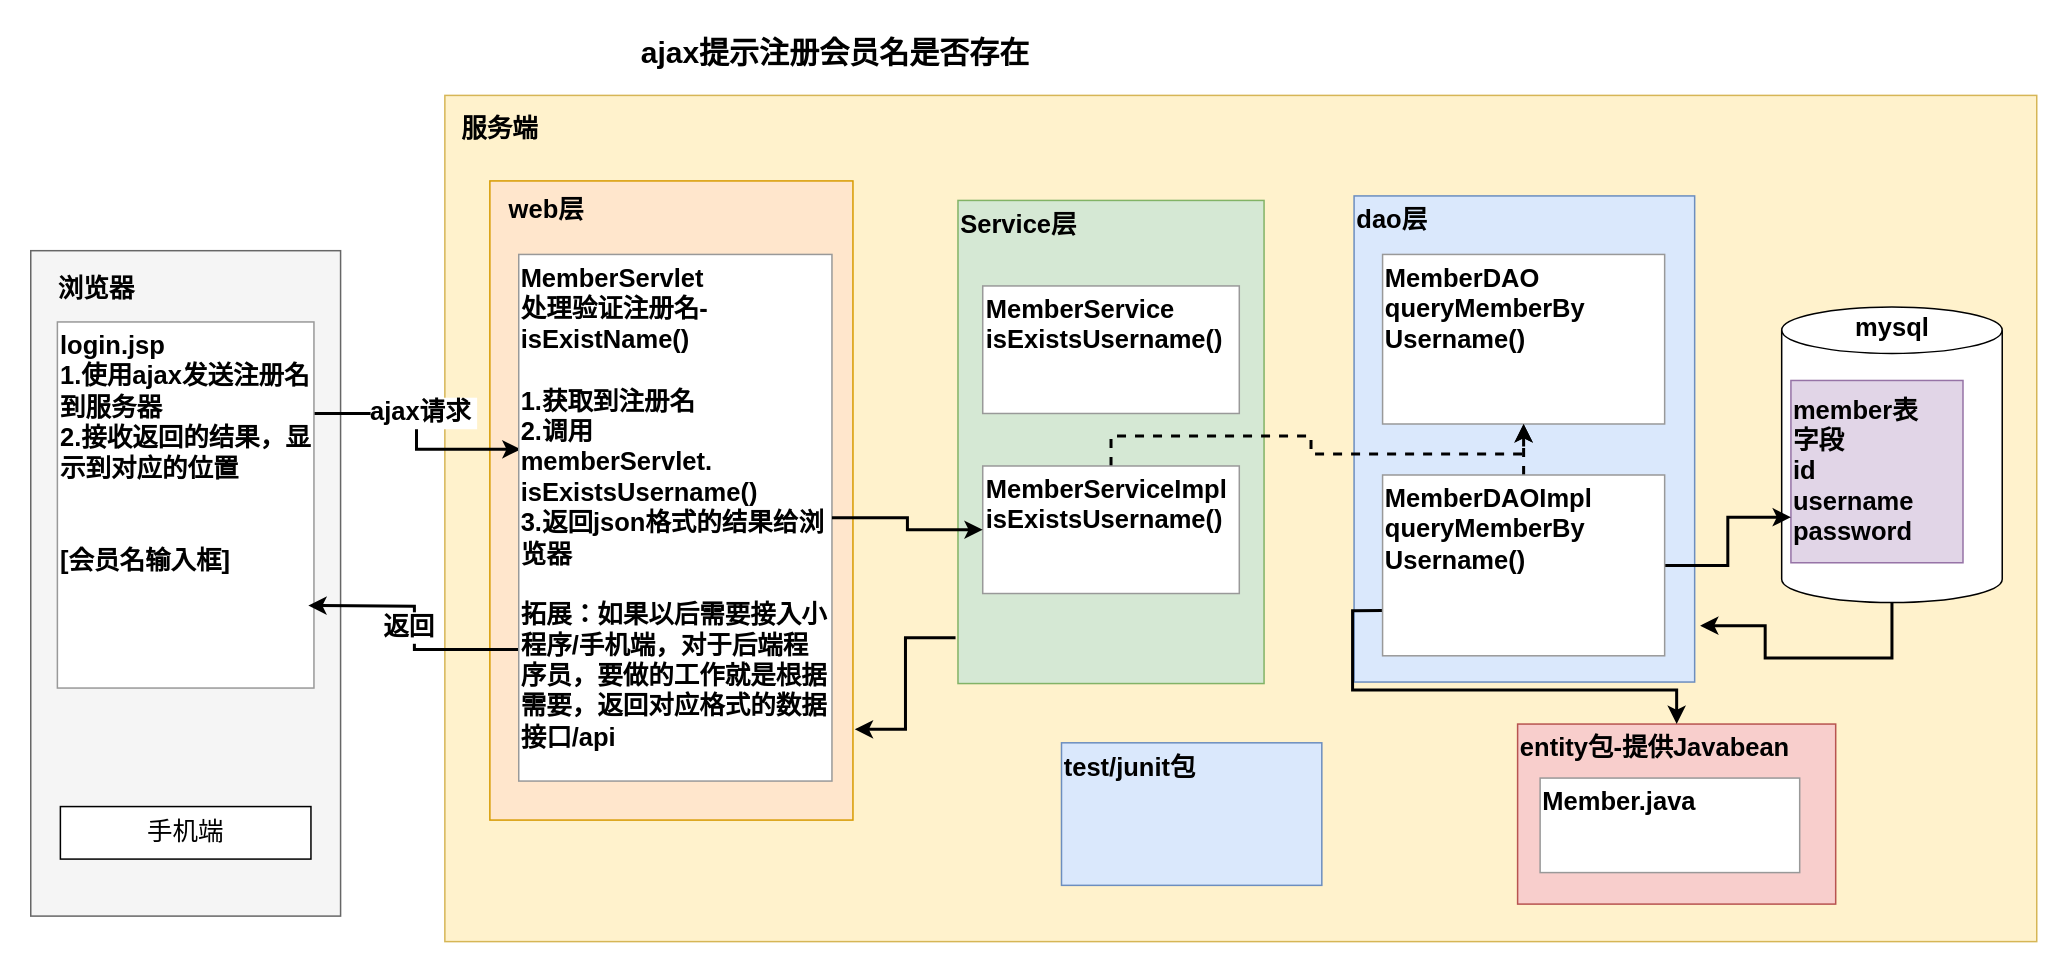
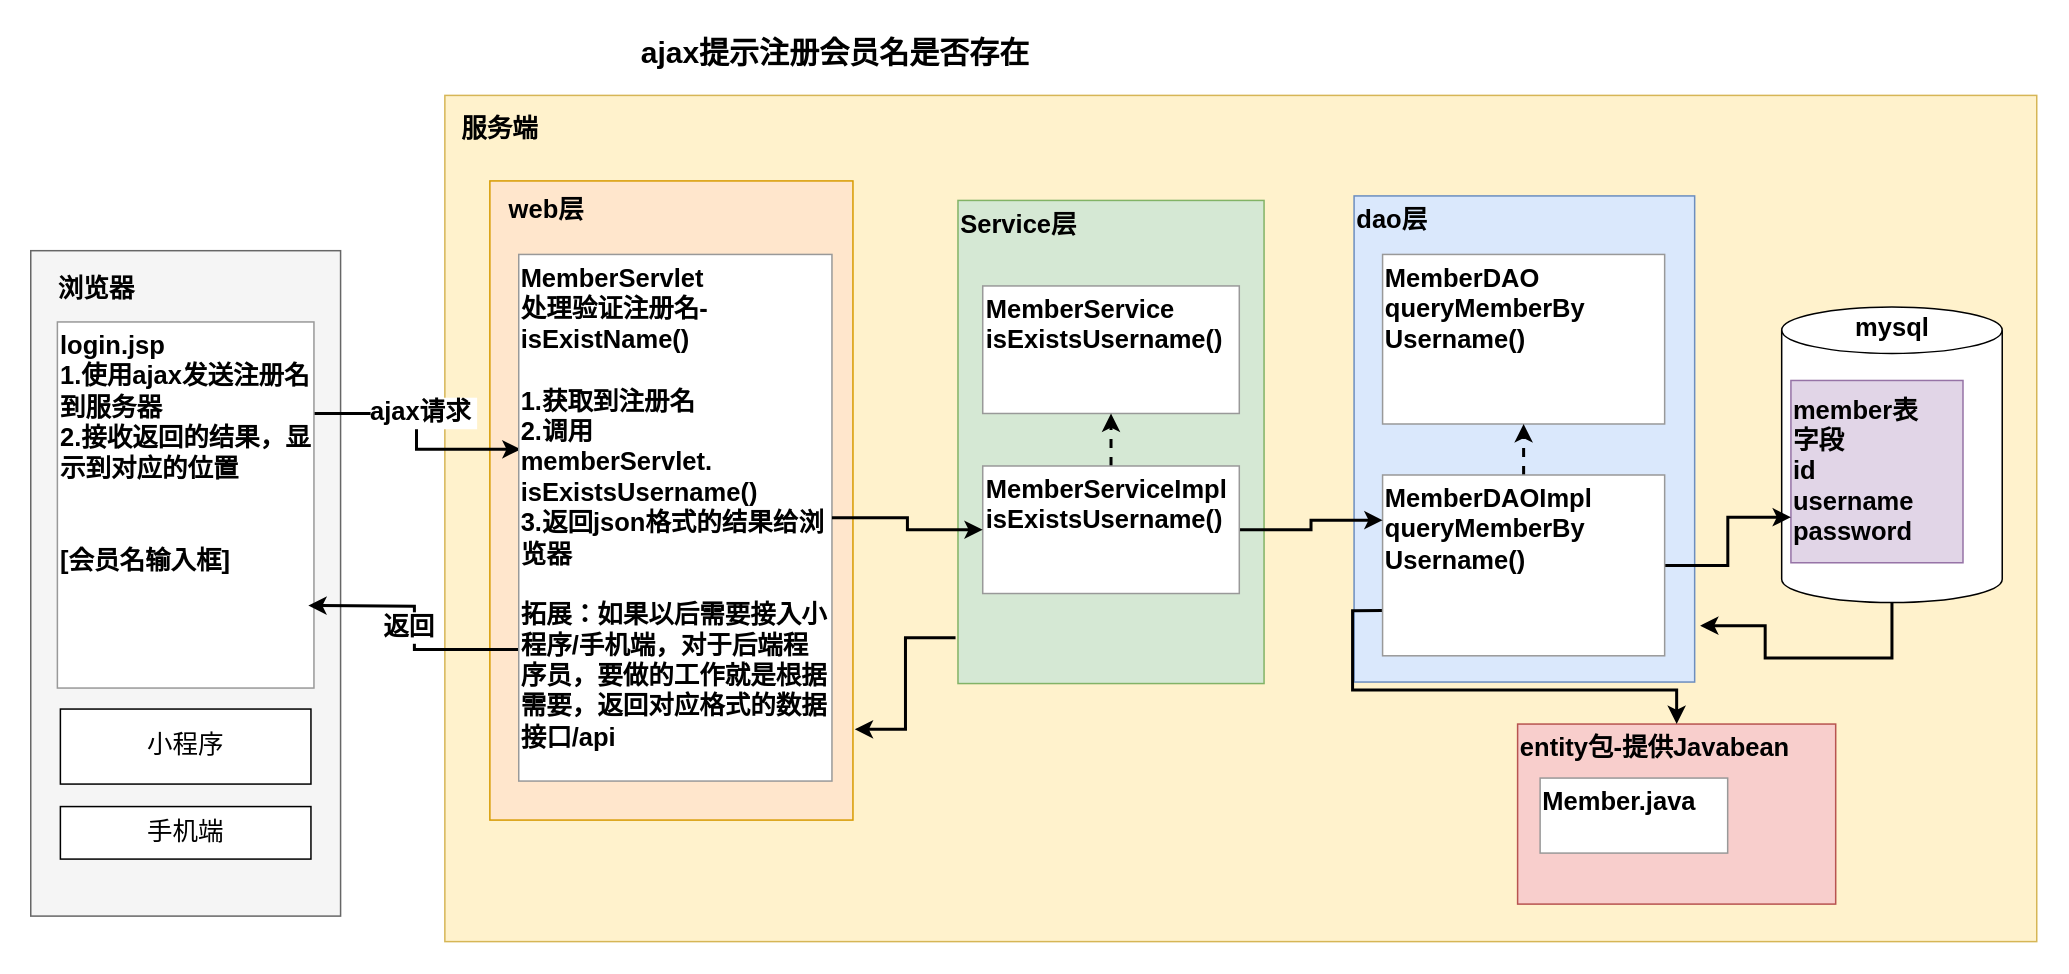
(1311, 450) -> (1111, 429)
none -> (1309, 530)
none -> (186, 746)
(1191, 814) -> none
(1670, 825) -> (1634, 815)
